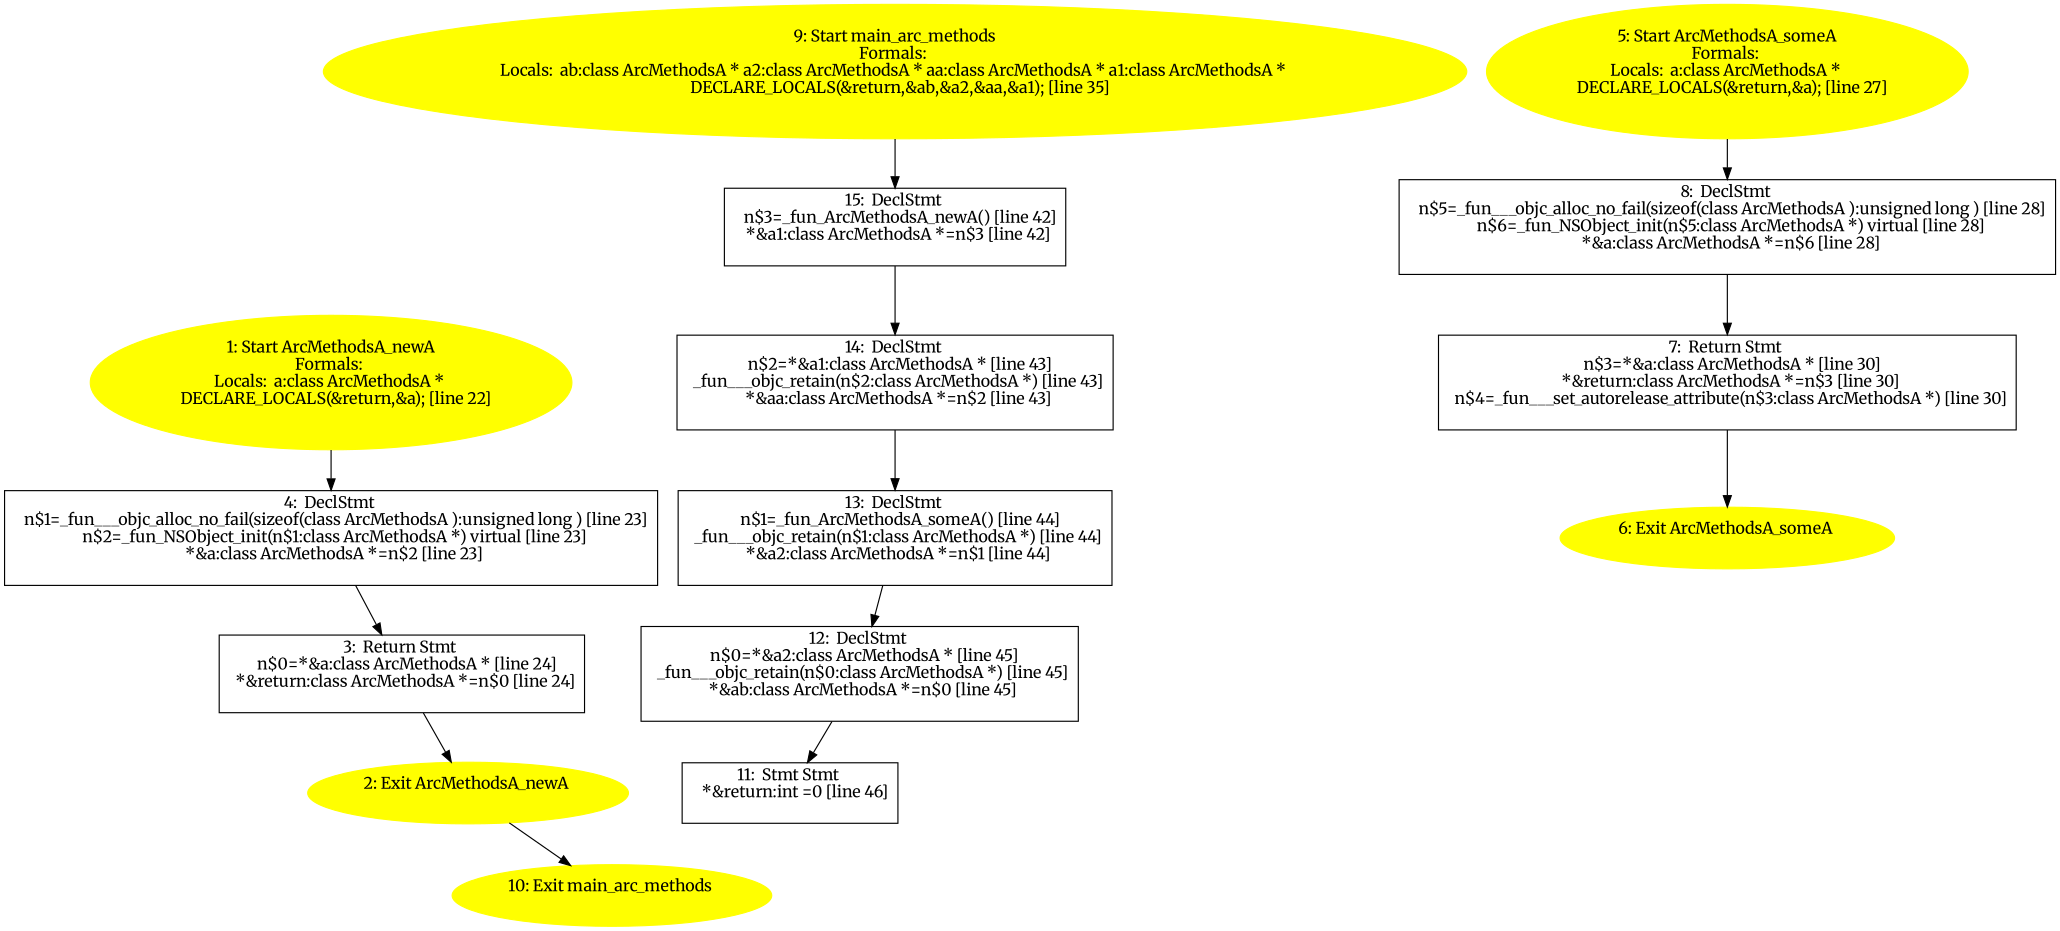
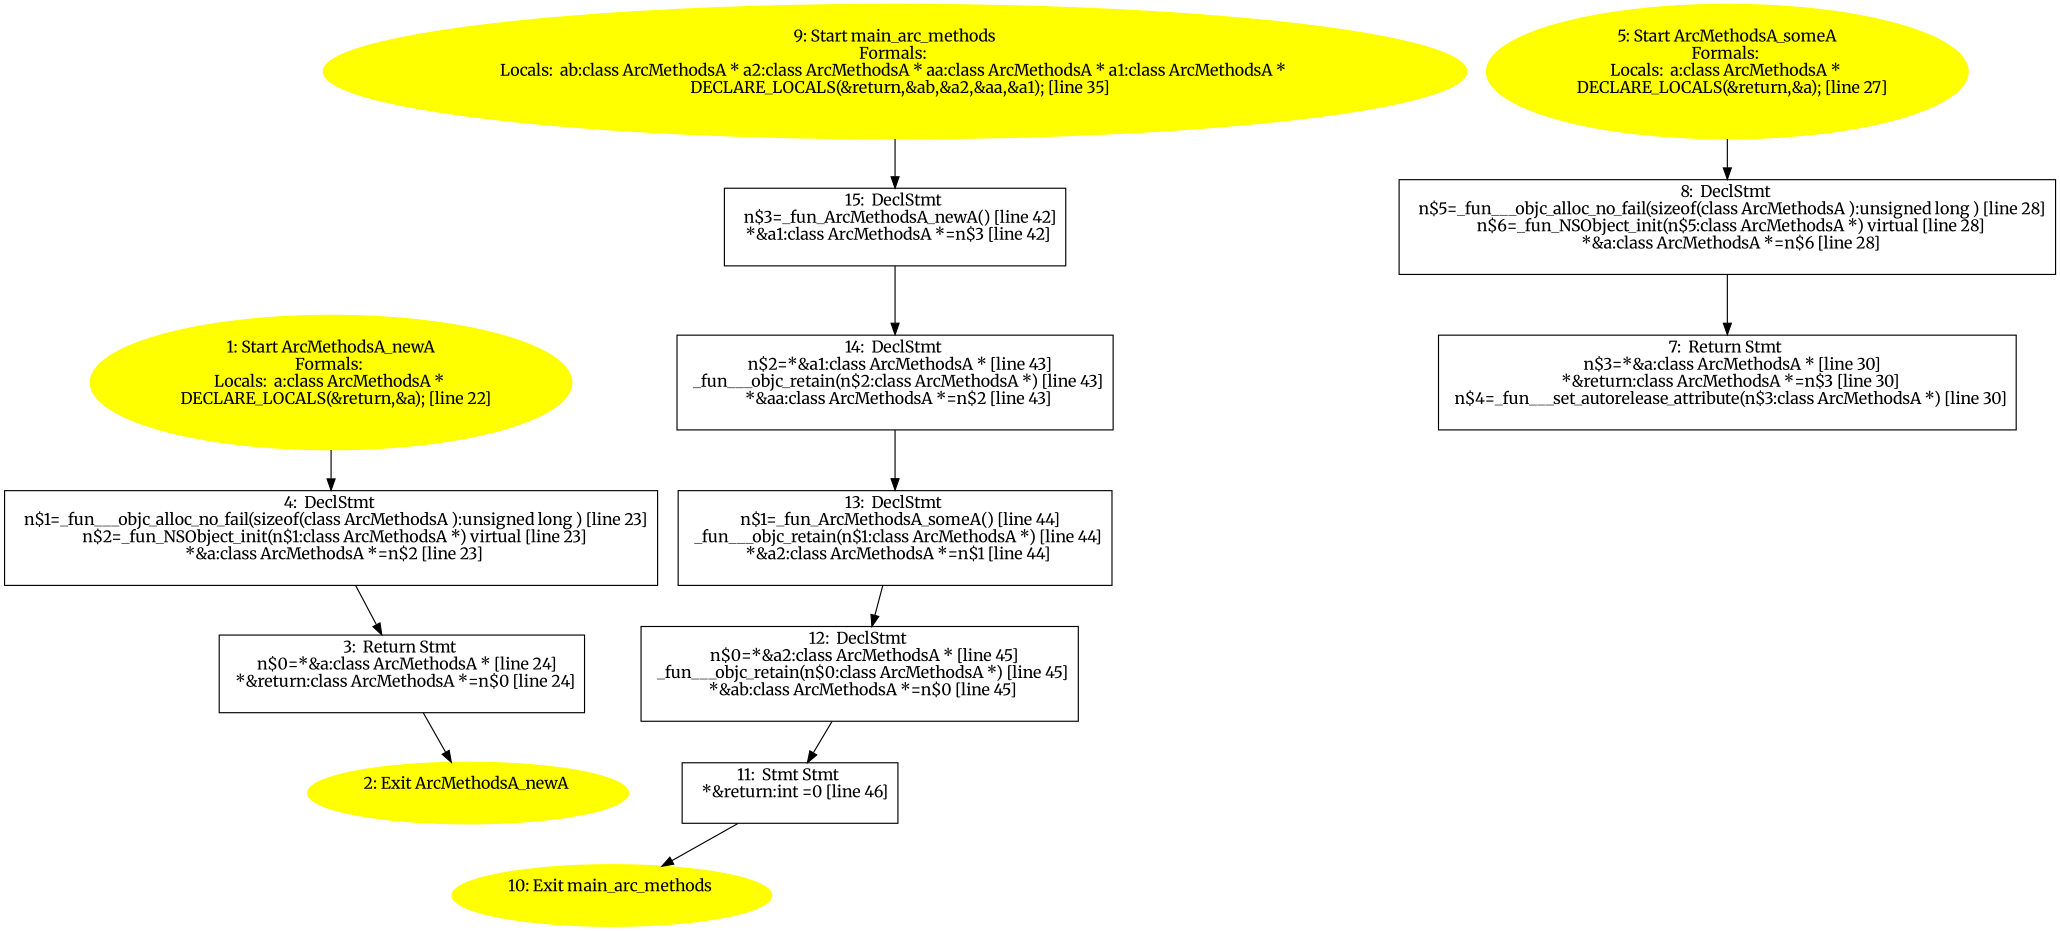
(1727, 538) -> none
(535, 841) -> (705, 842)
